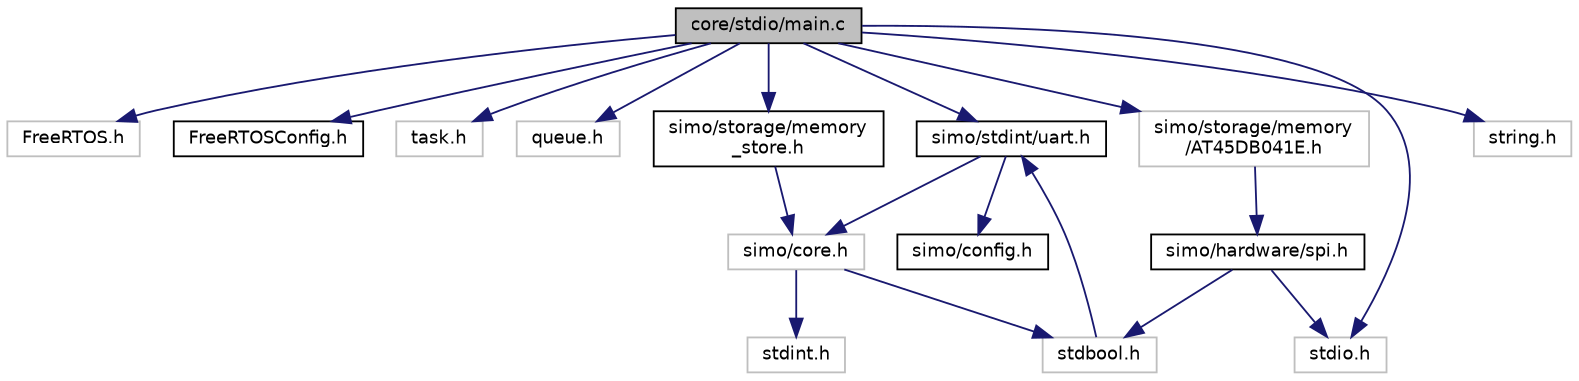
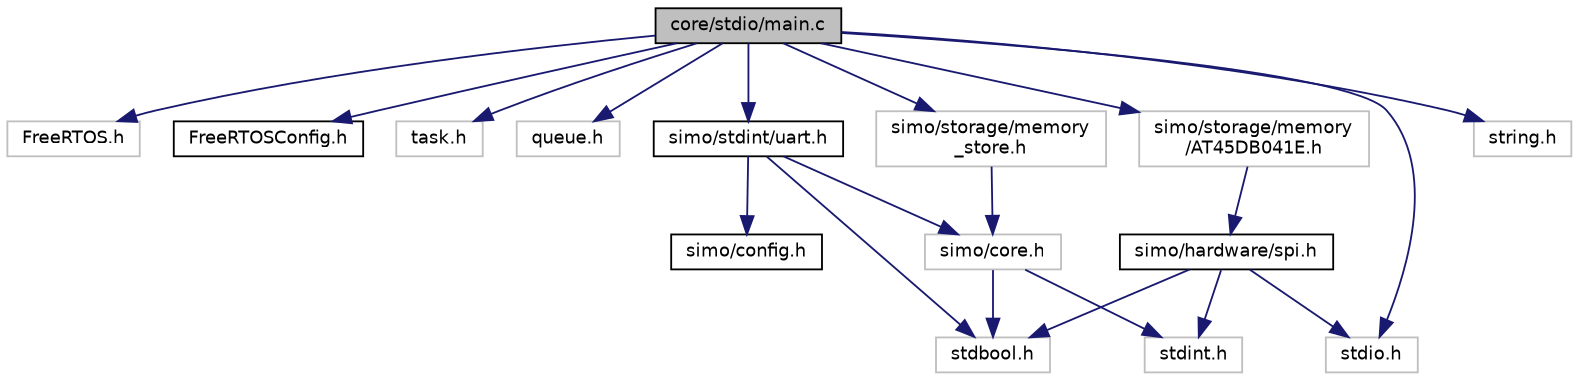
(769, 139) -> (991, 139)
(1072, 252) -> (864, 241)
none -> (1213, 295)
